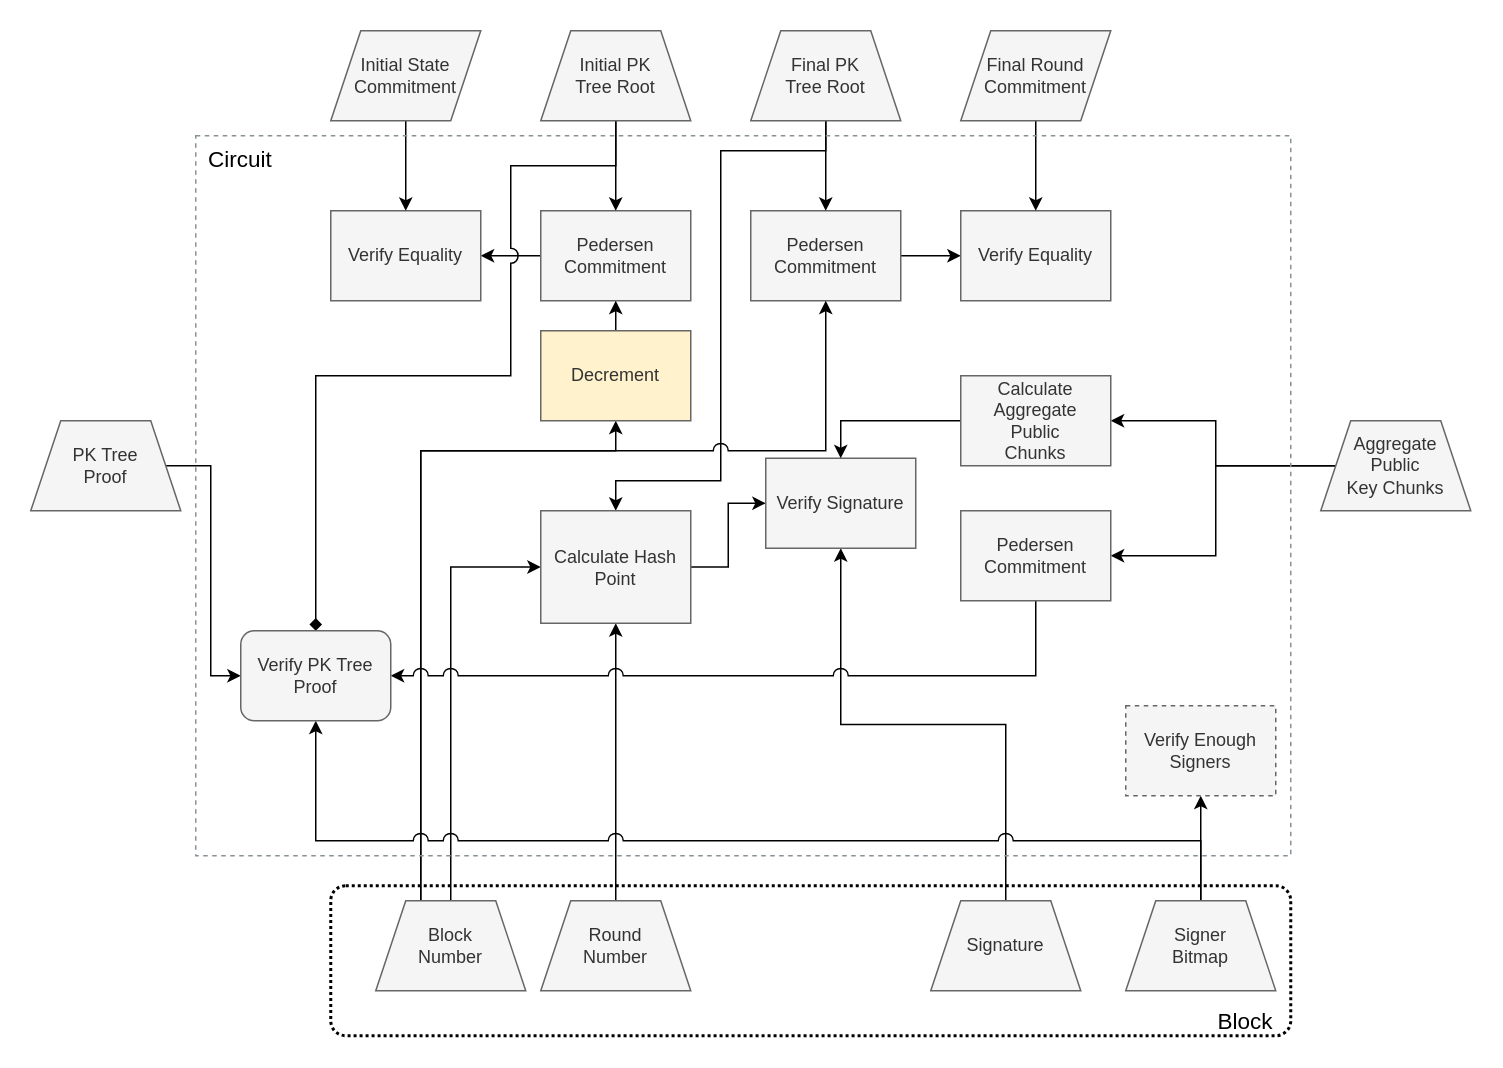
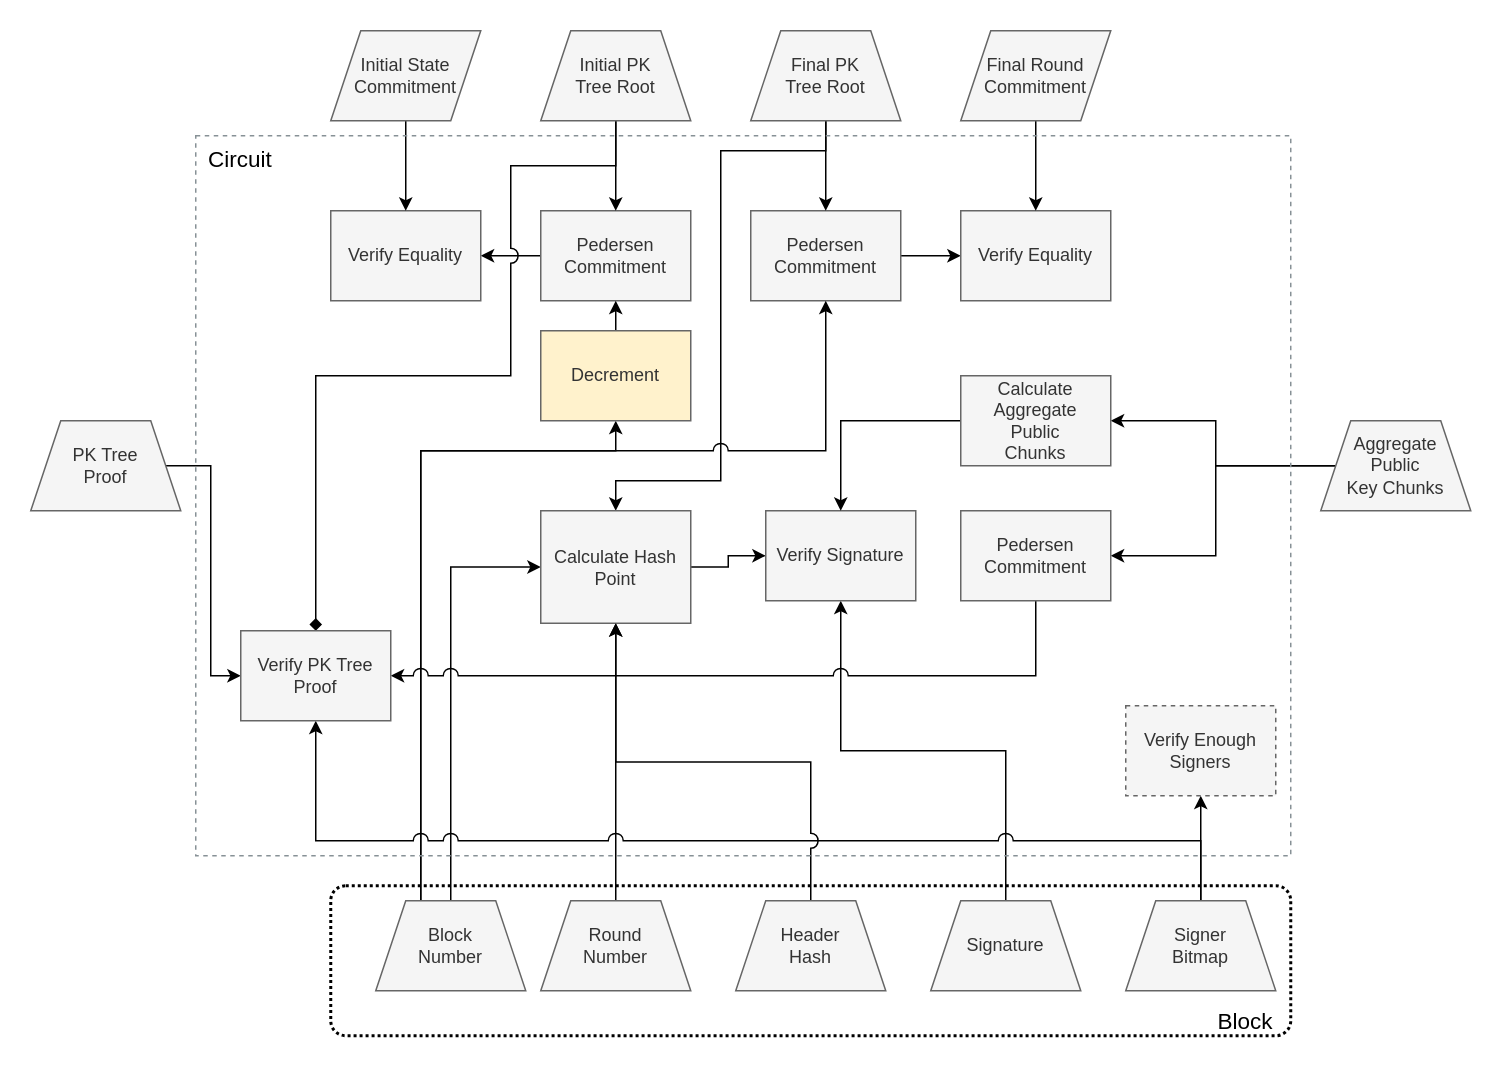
(841, 503) -> (841, 556)
(316, 676) -> (316, 676)
none -> (786, 762)
none -> (811, 946)
